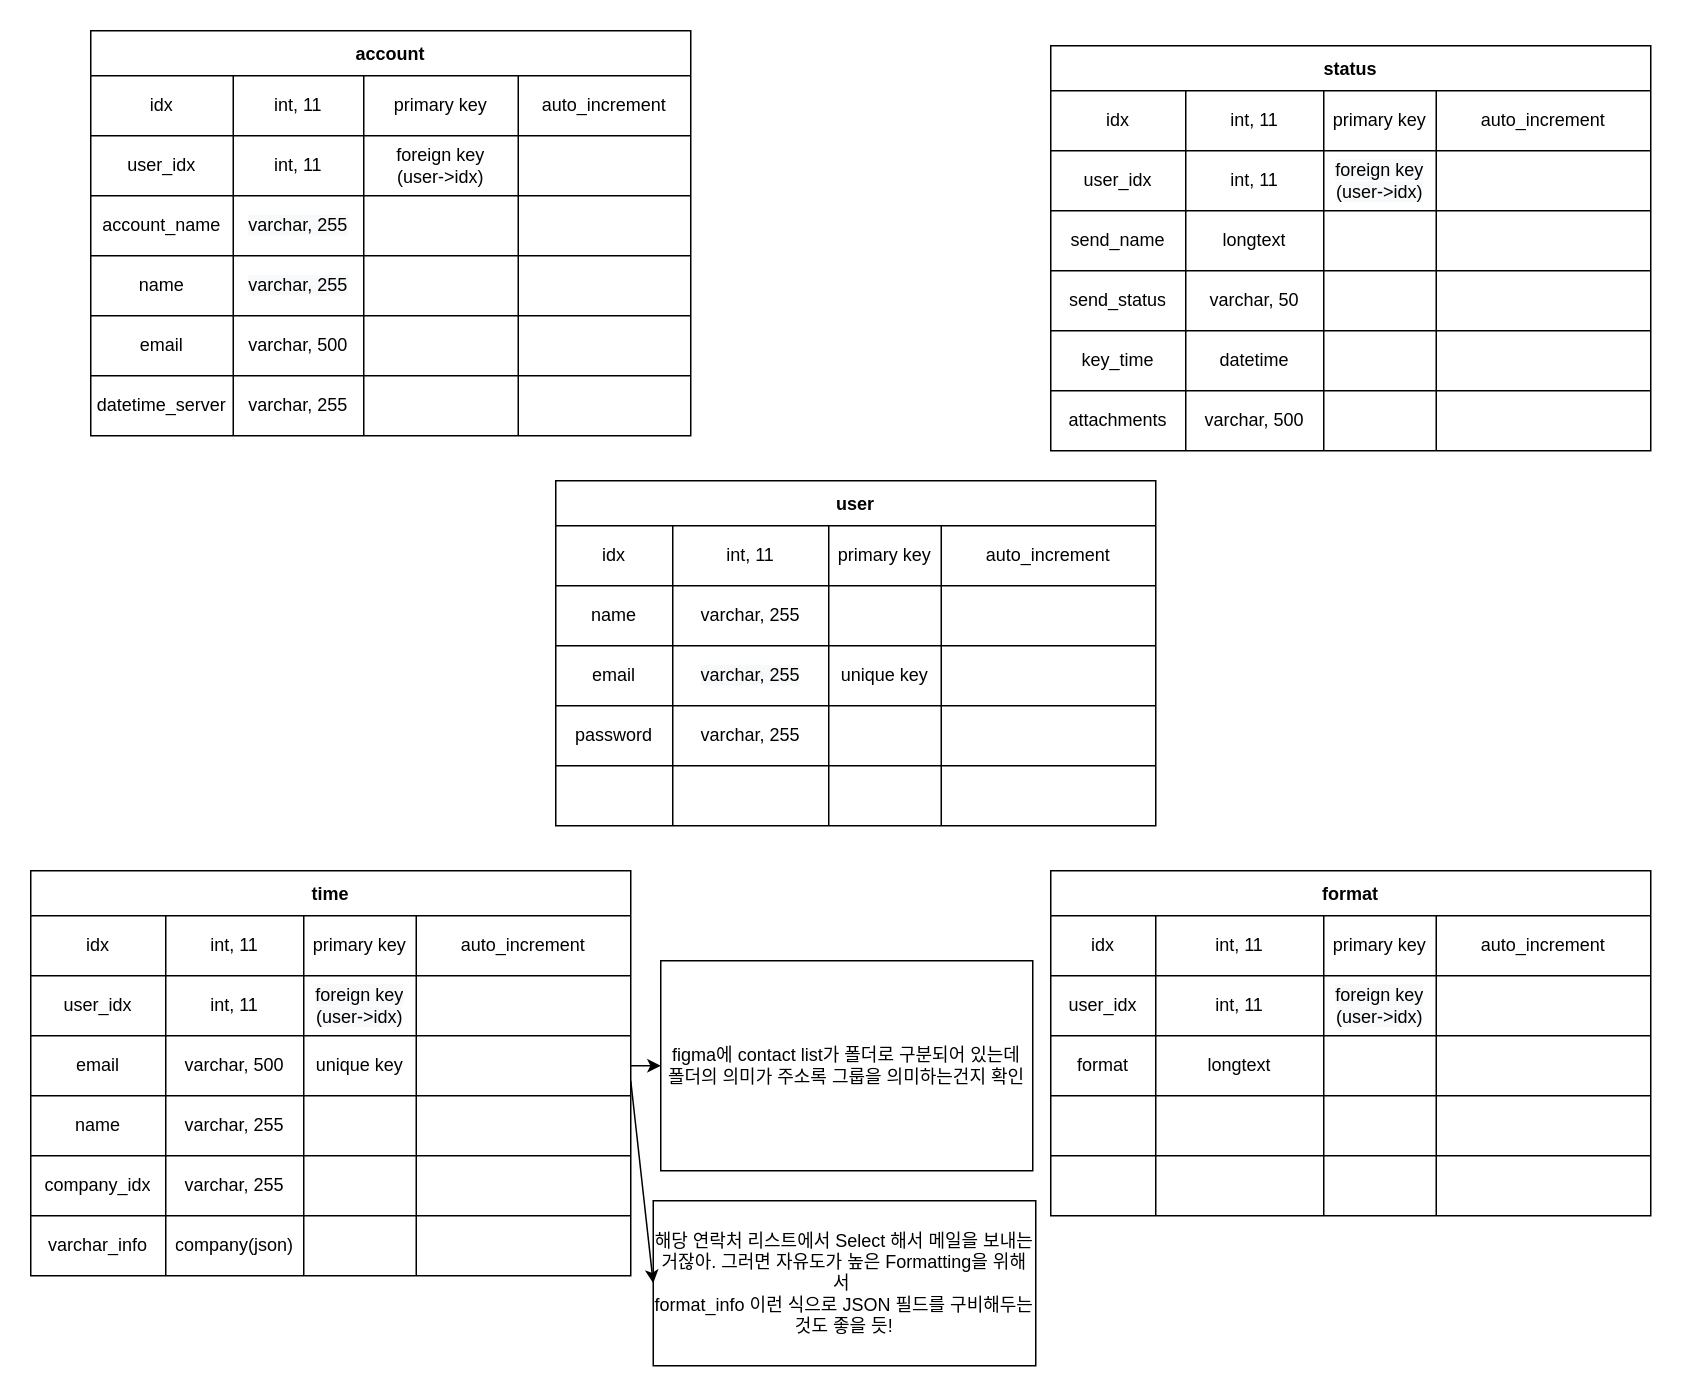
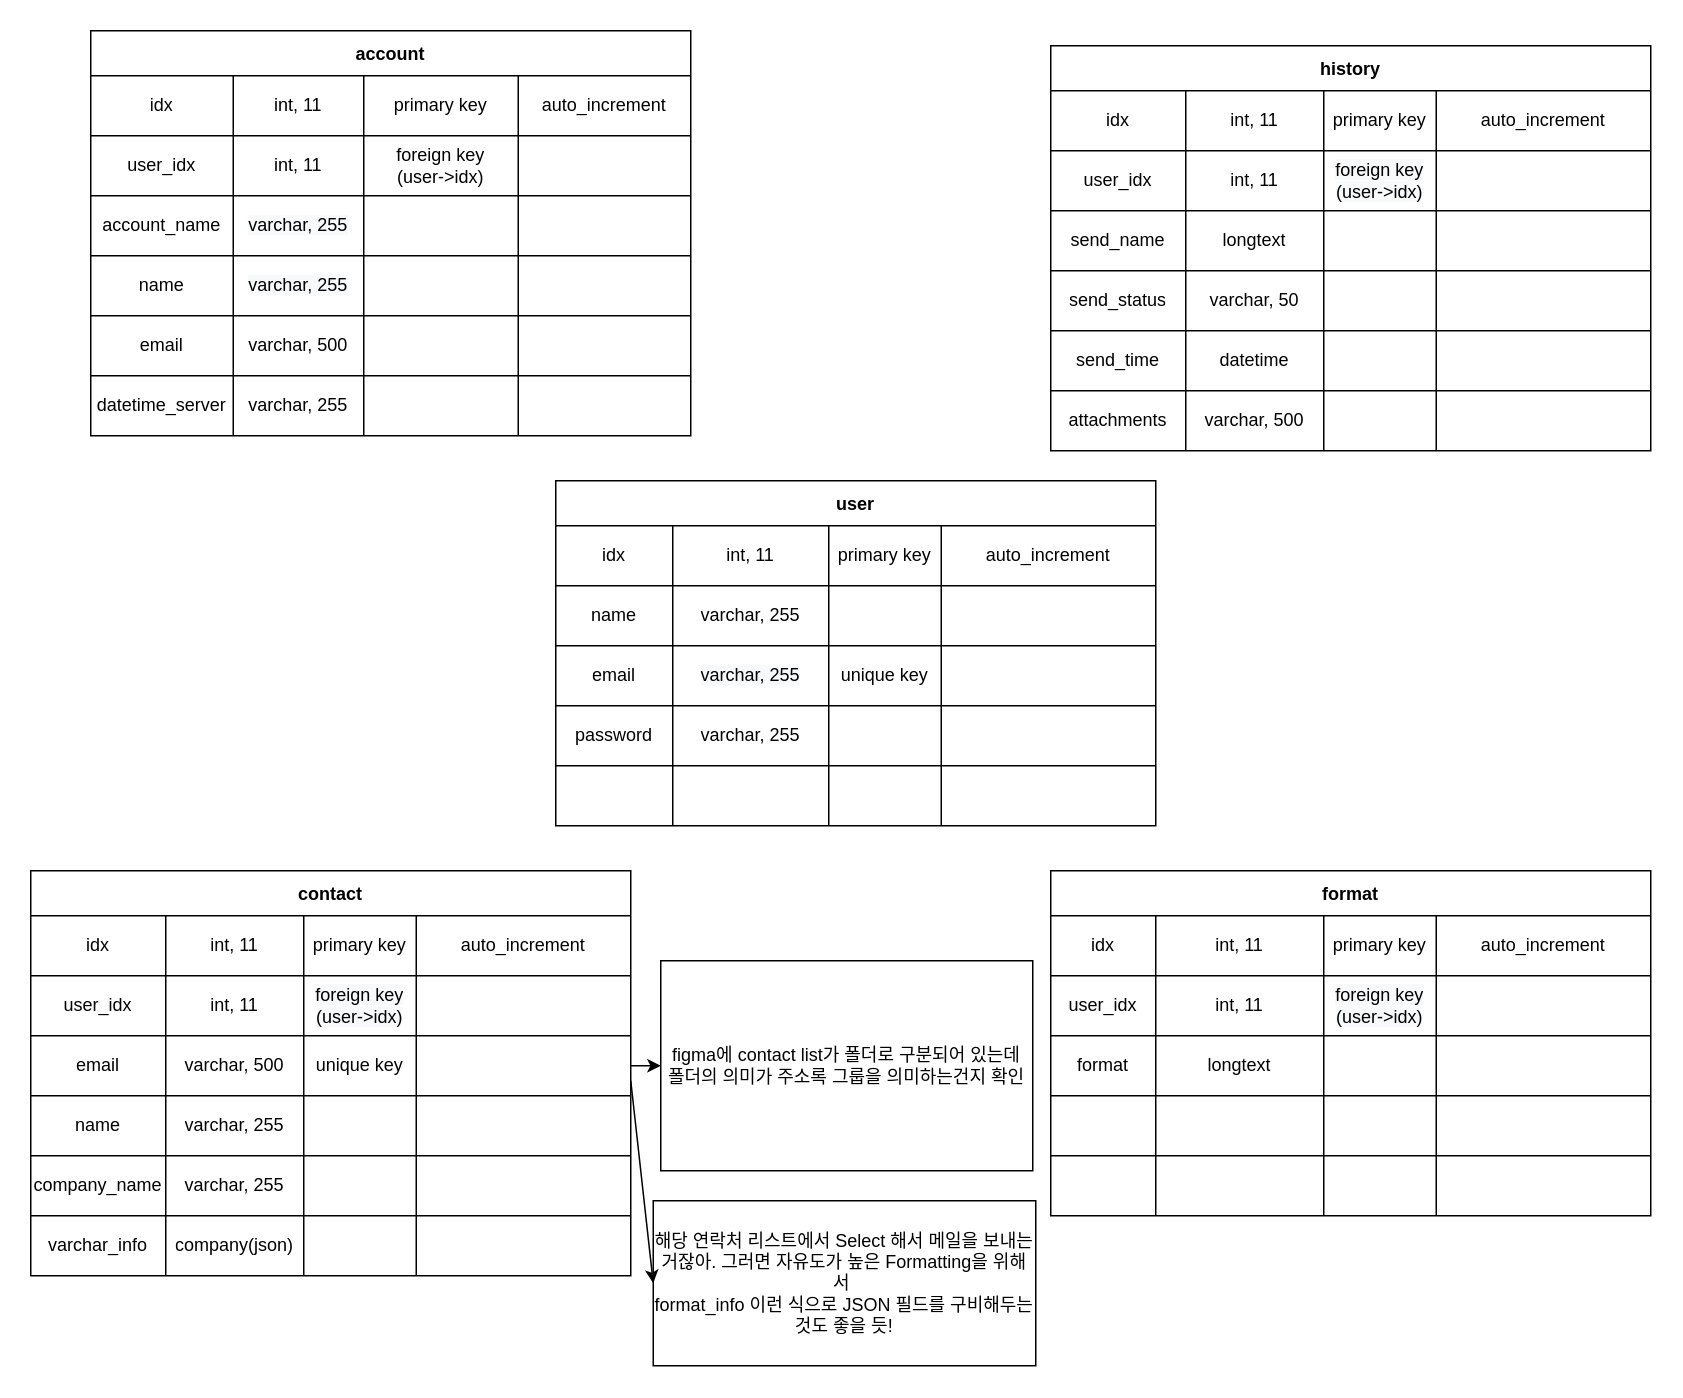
(1350, 69) -> (1350, 69)
(1118, 361) -> (1118, 361)
(330, 894) -> (330, 894)
(98, 1186) -> (98, 1186)
